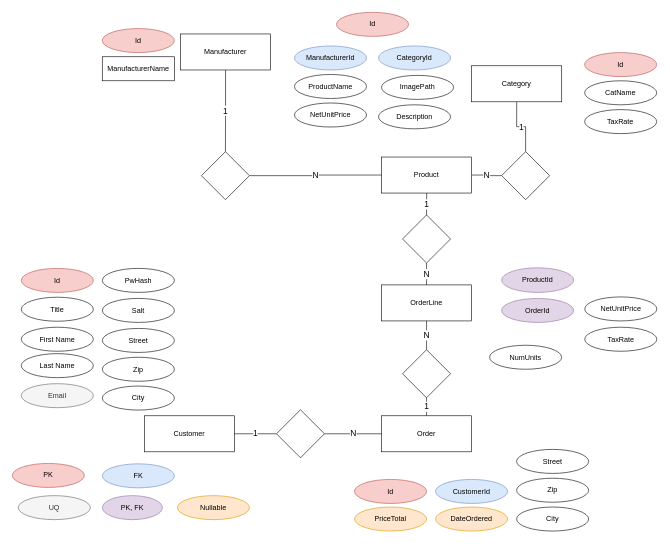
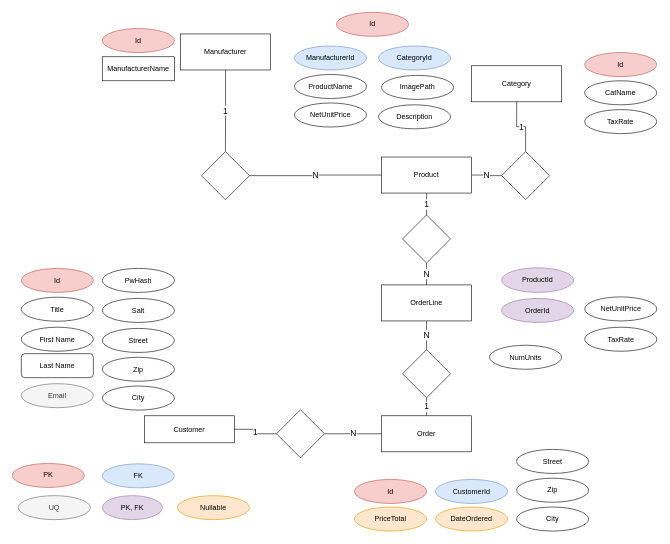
(57, 365) -> (57, 365)
(189, 434) -> (189, 429)
